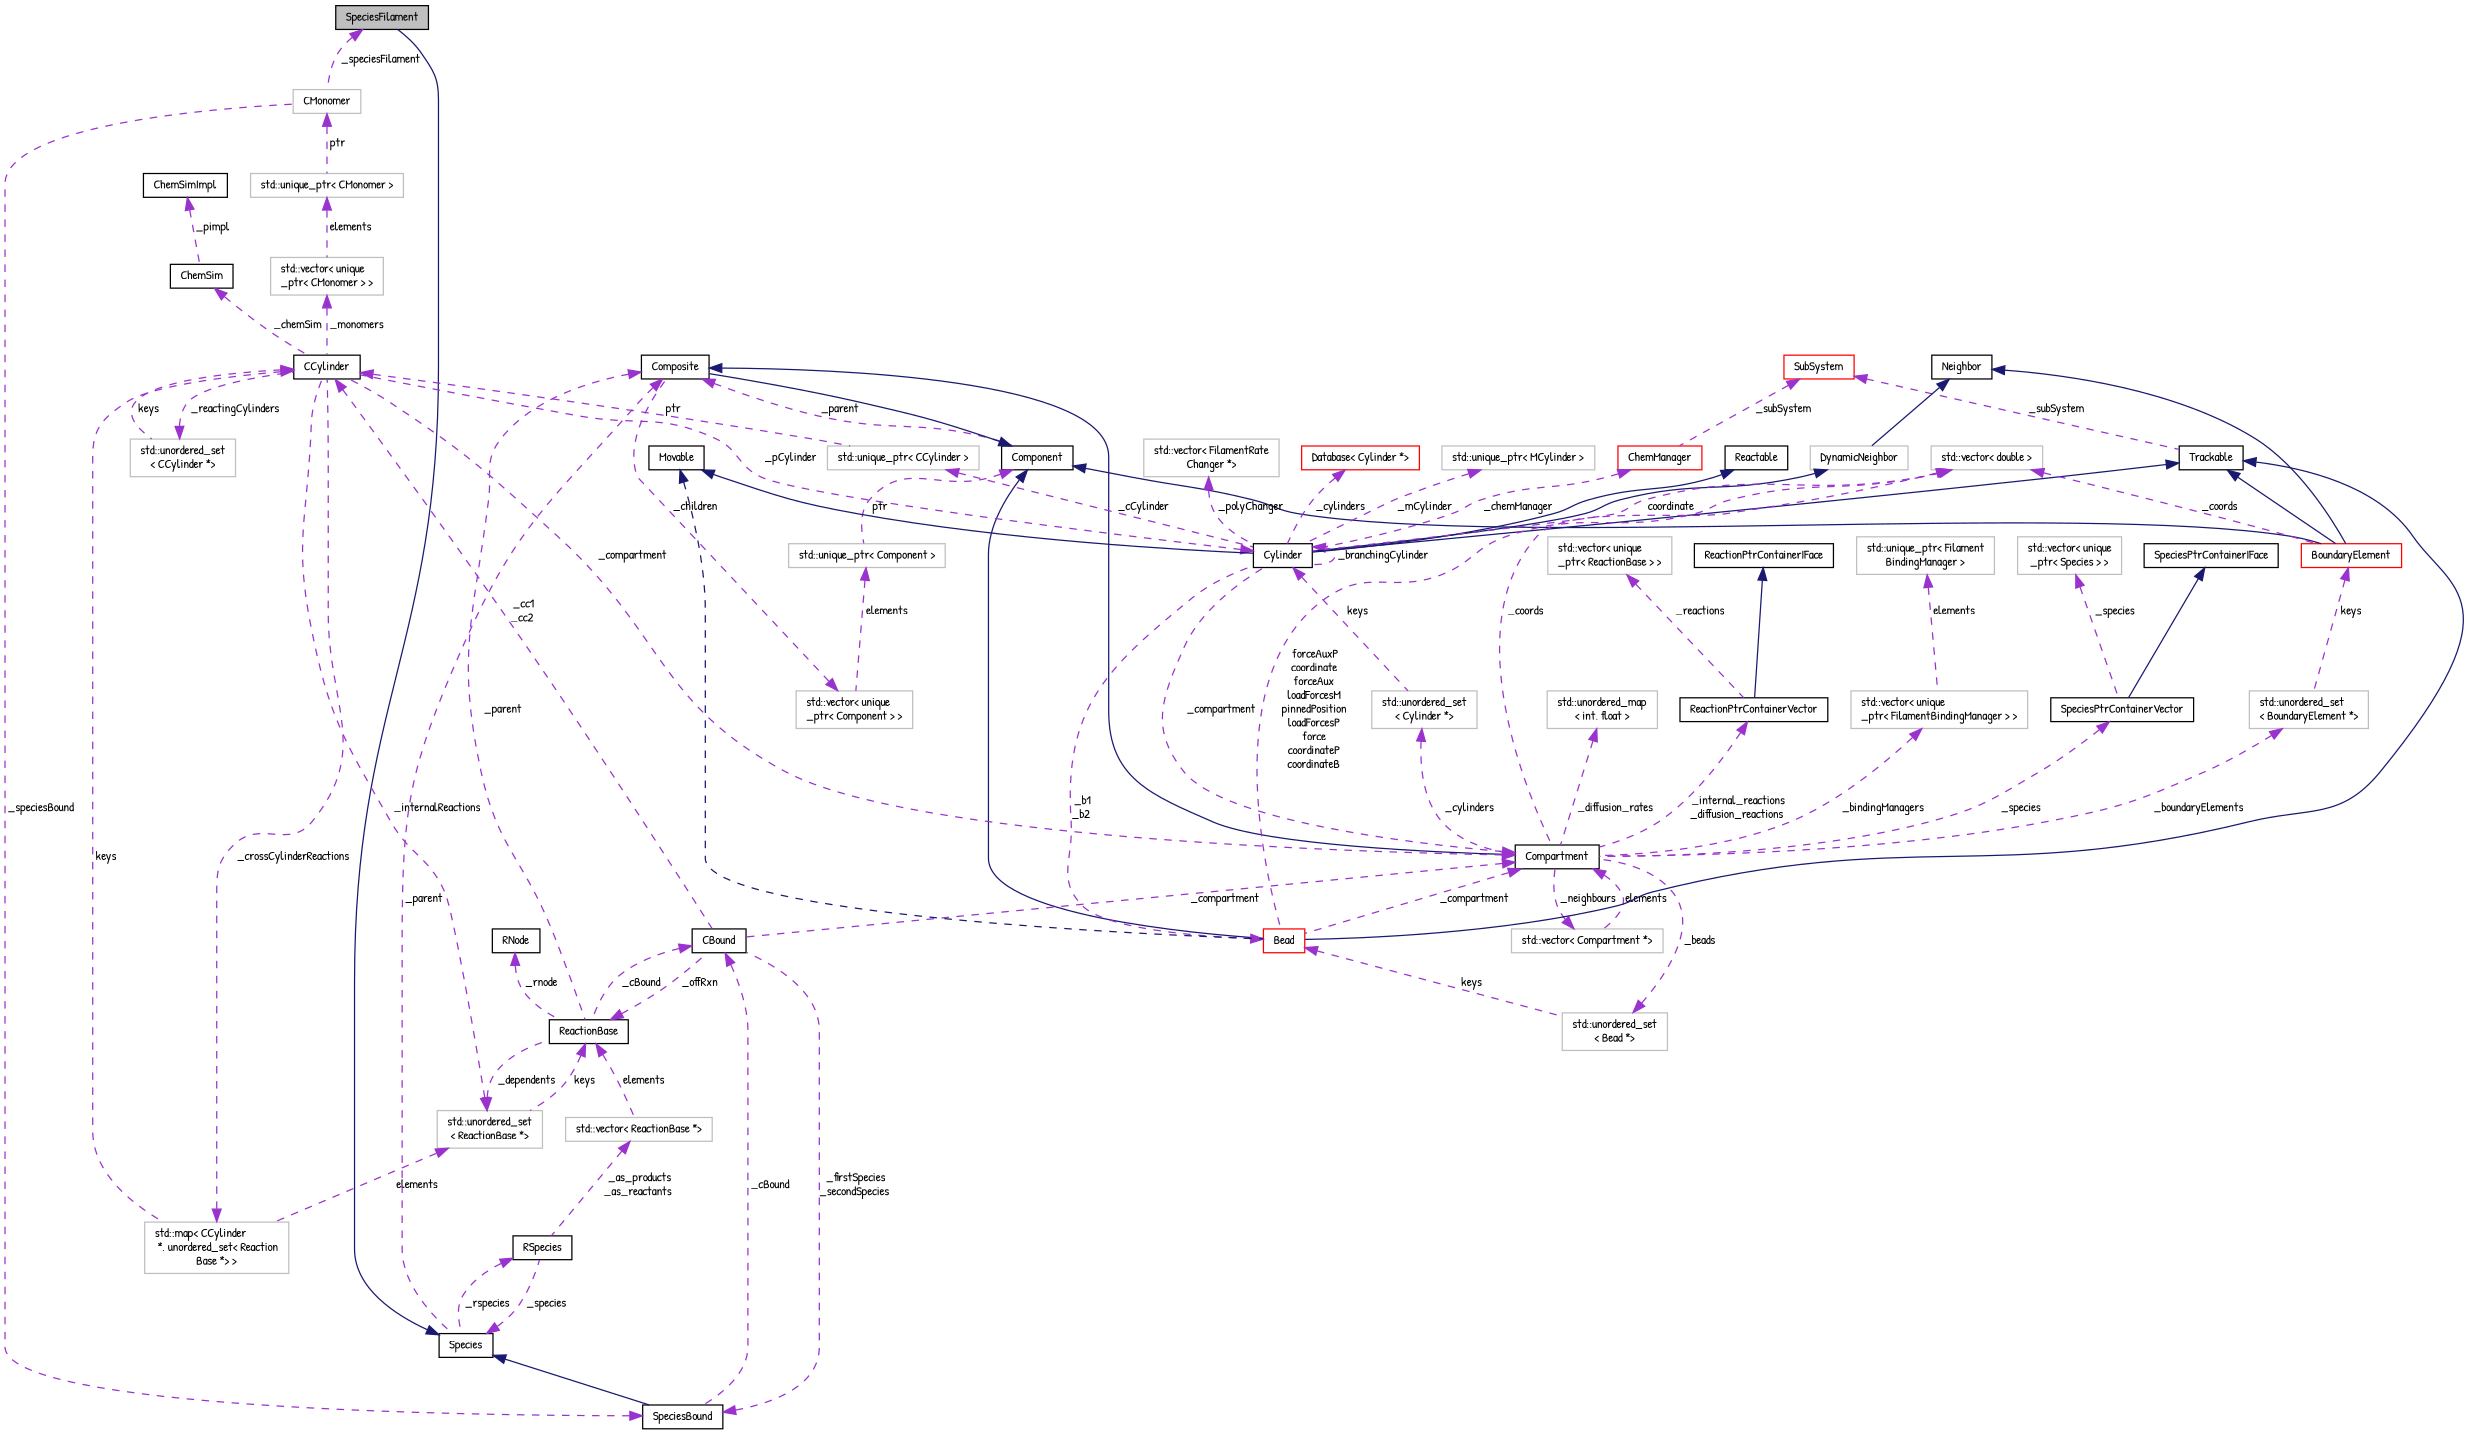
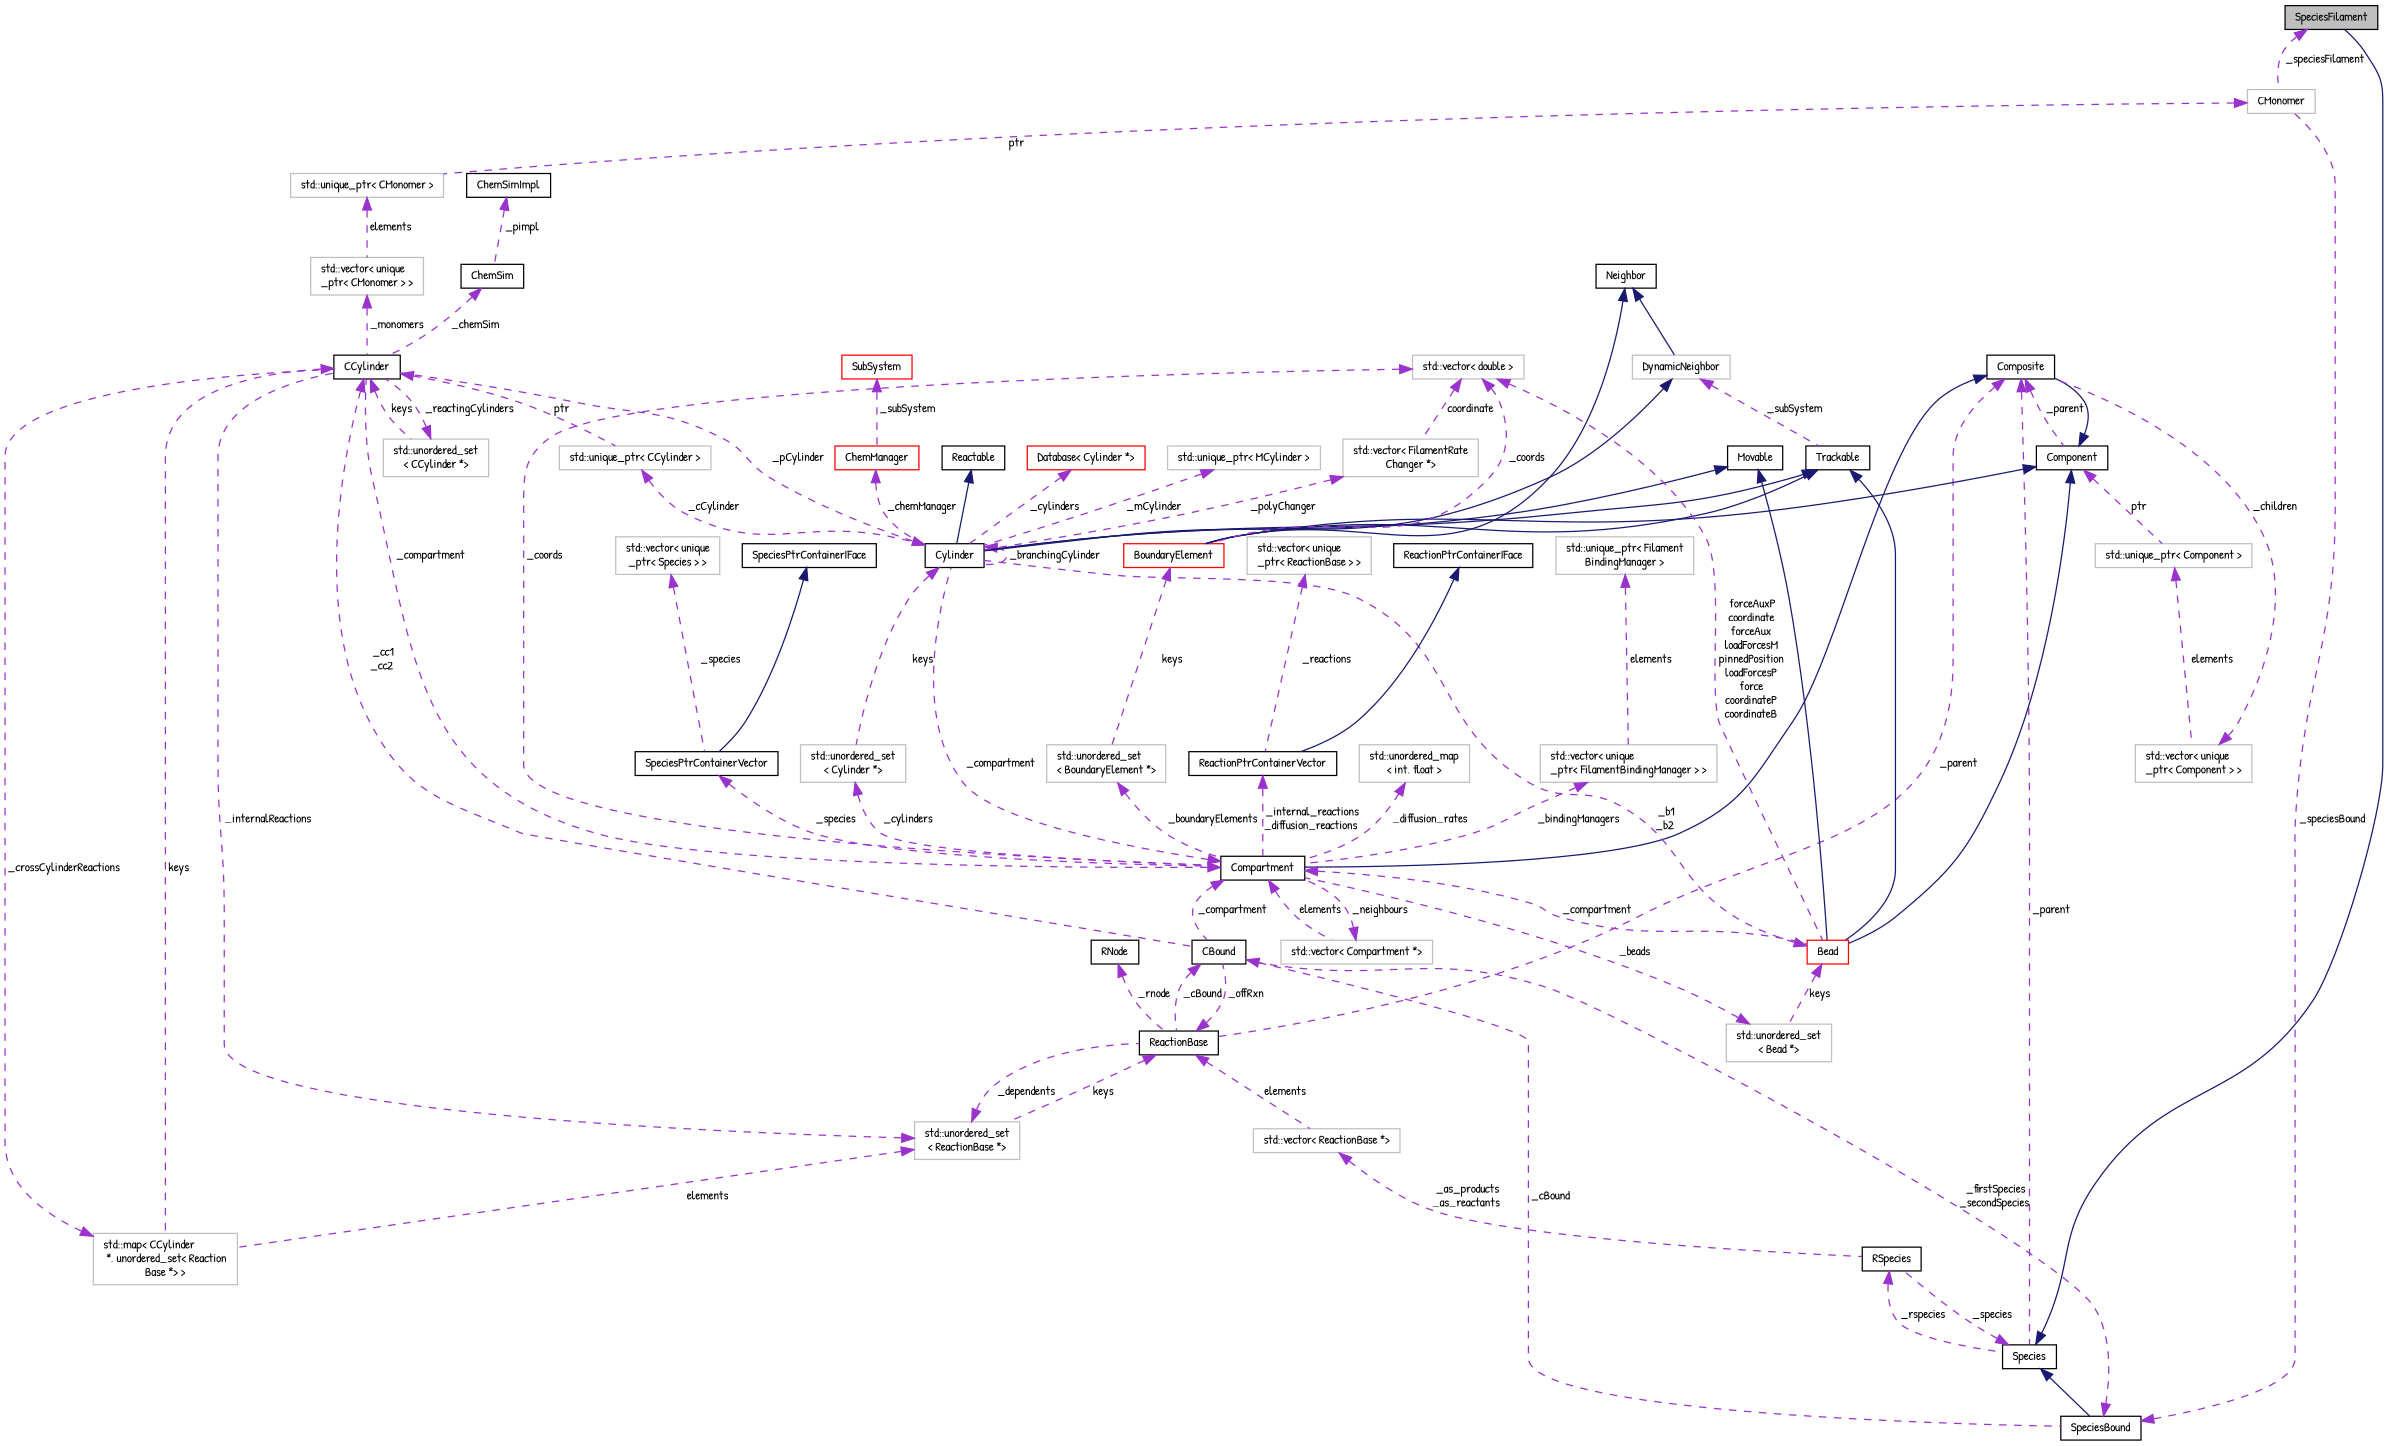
(2023, 414) -> (1765, 416)
(1627, 509) -> (1438, 415)
(791, 897) -> (1807, 721)
